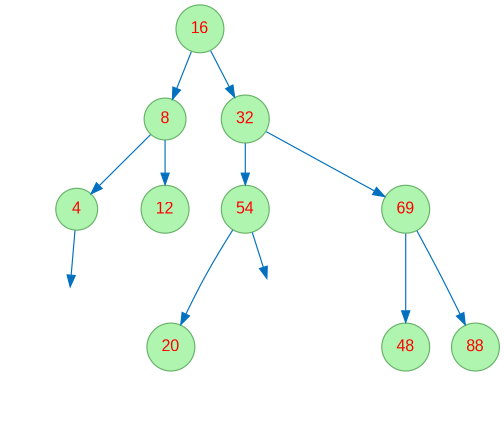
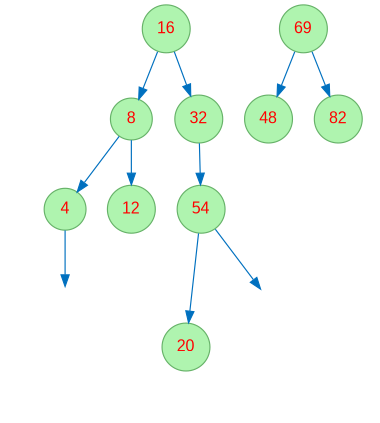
(320, 161) -> none
(475, 347) -> (338, 119)
